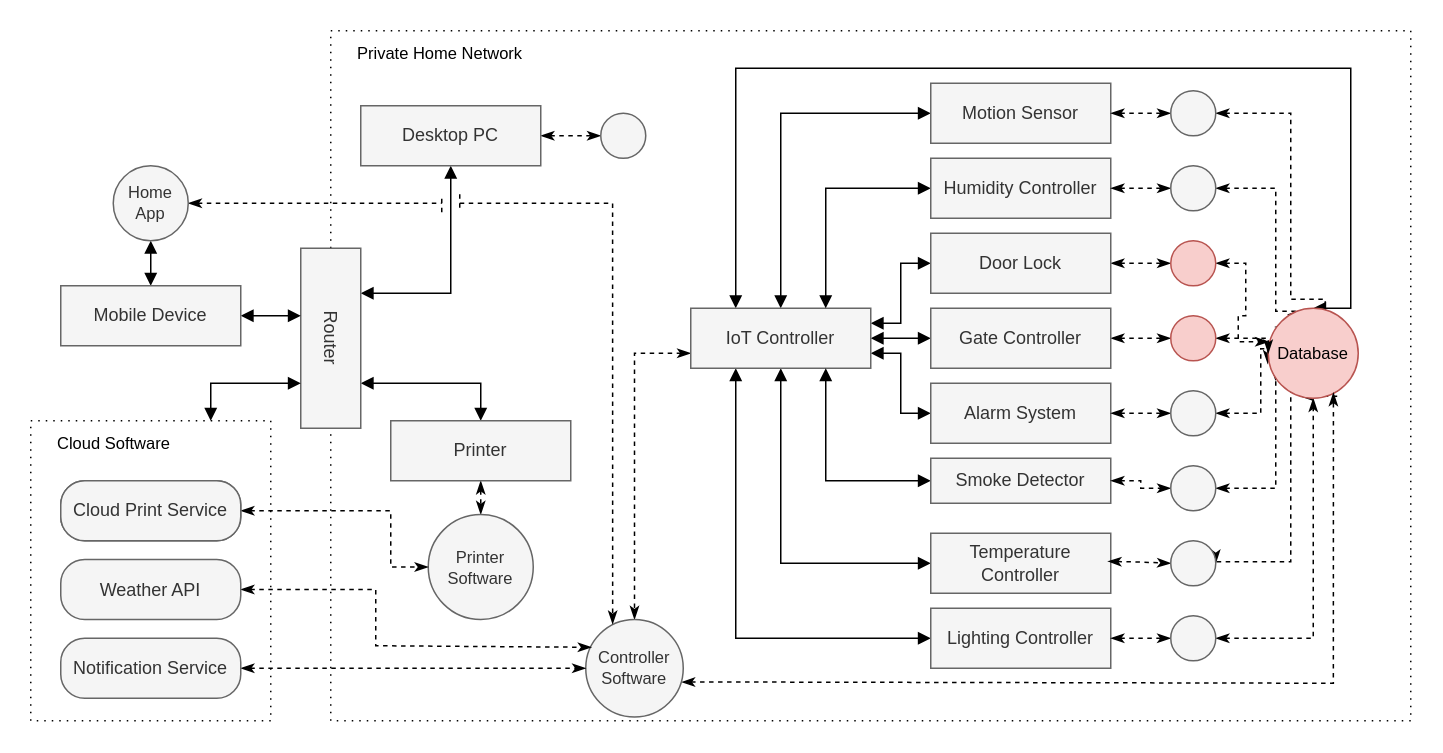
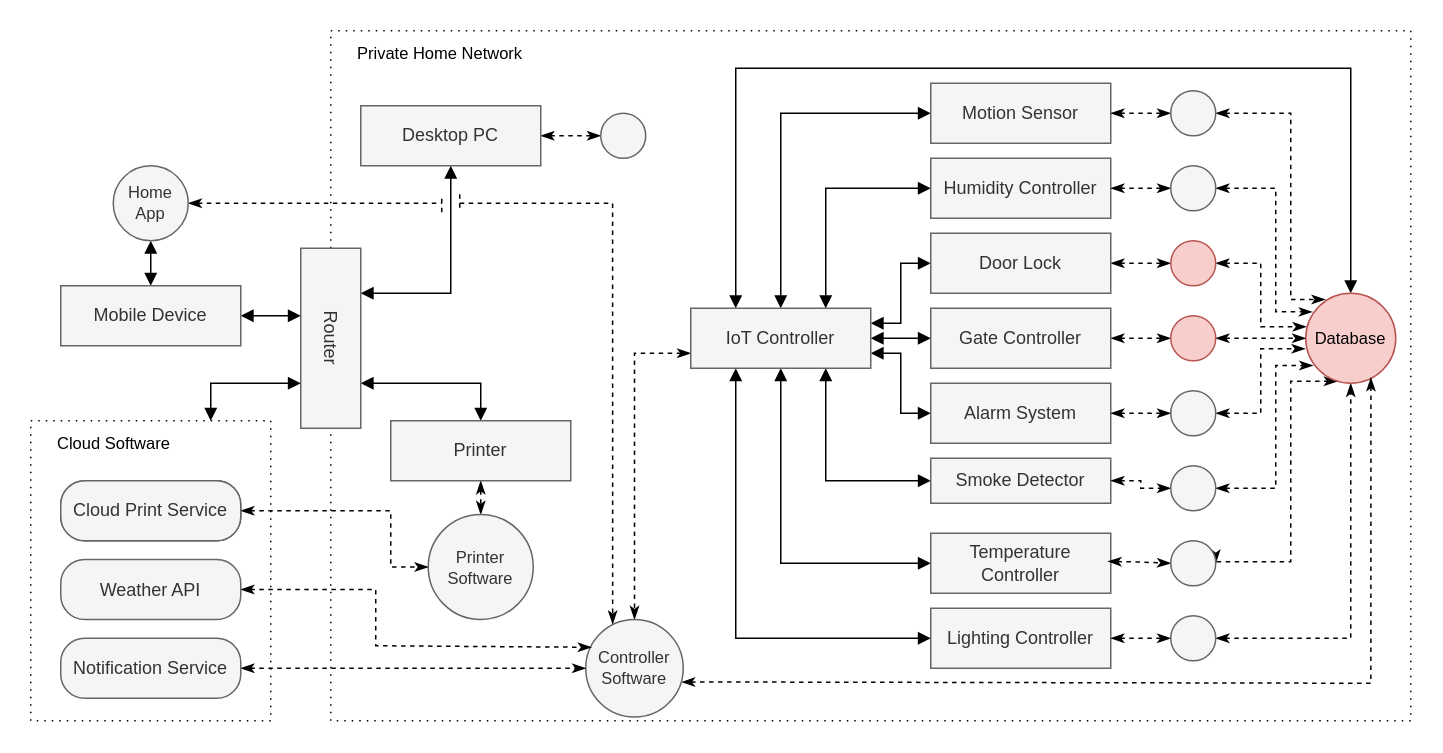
(1313, 353) -> (1351, 338)
